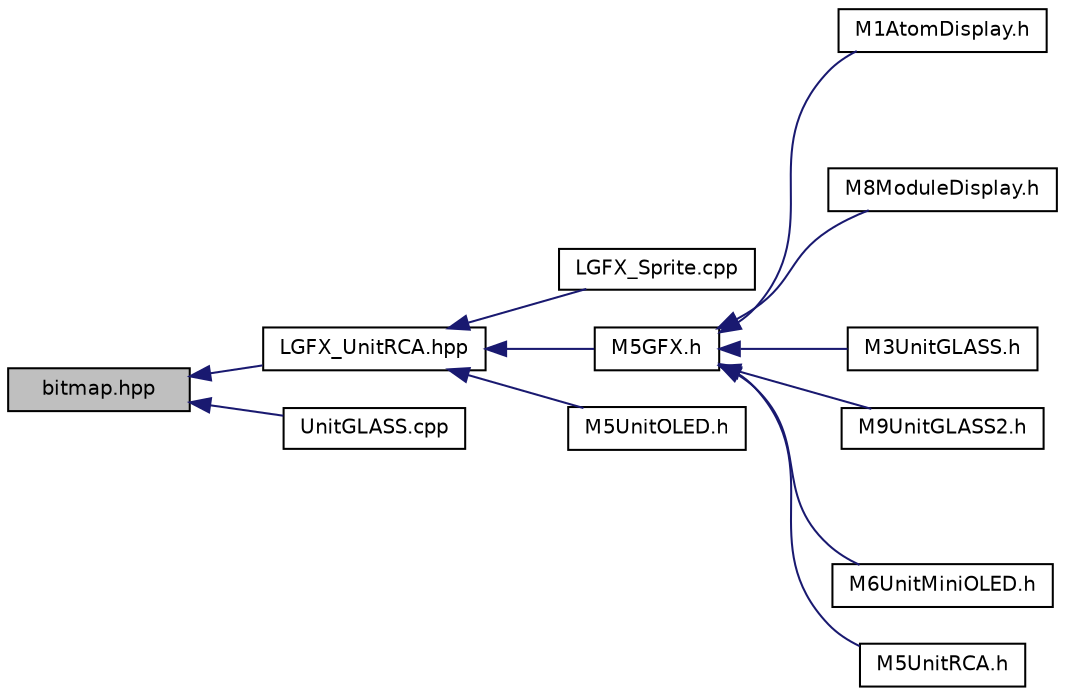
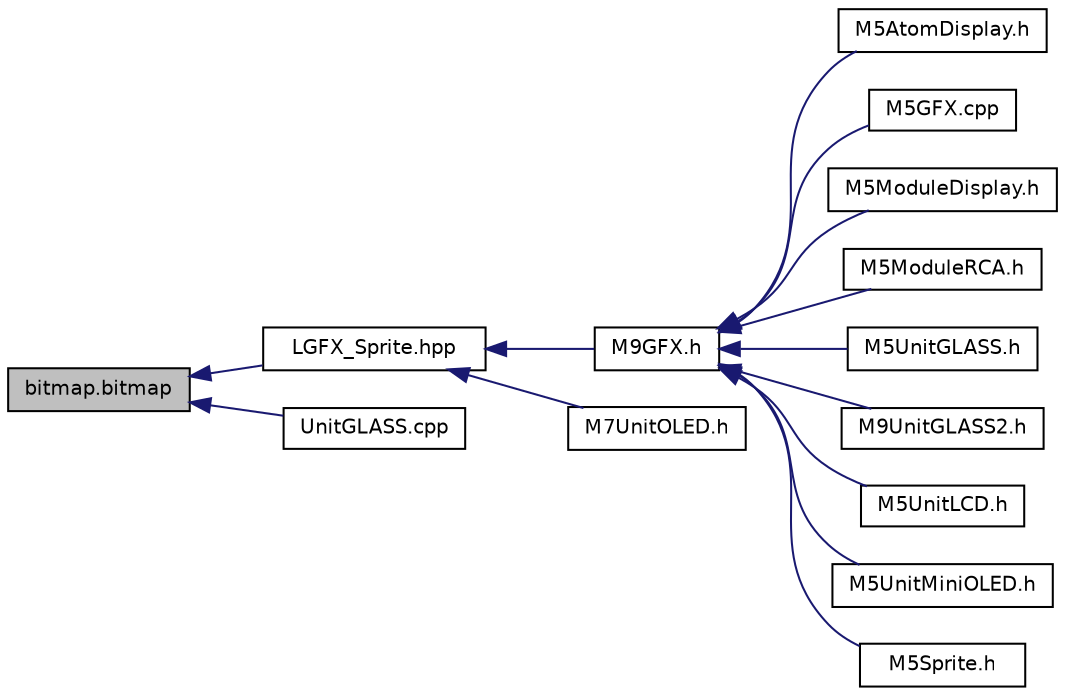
(943, 31) -> (943, 31)
none -> (943, 110)
(943, 190) -> (943, 190)
(657, 269) -> none
none -> (943, 269)
(374, 349) -> (374, 349)
(657, 349) -> (657, 349)
(943, 349) -> (943, 349)
(99, 390) -> (99, 390)
(657, 428) -> (657, 428)
none -> (943, 506)
(943, 586) -> (943, 586)
(943, 665) -> (943, 665)
